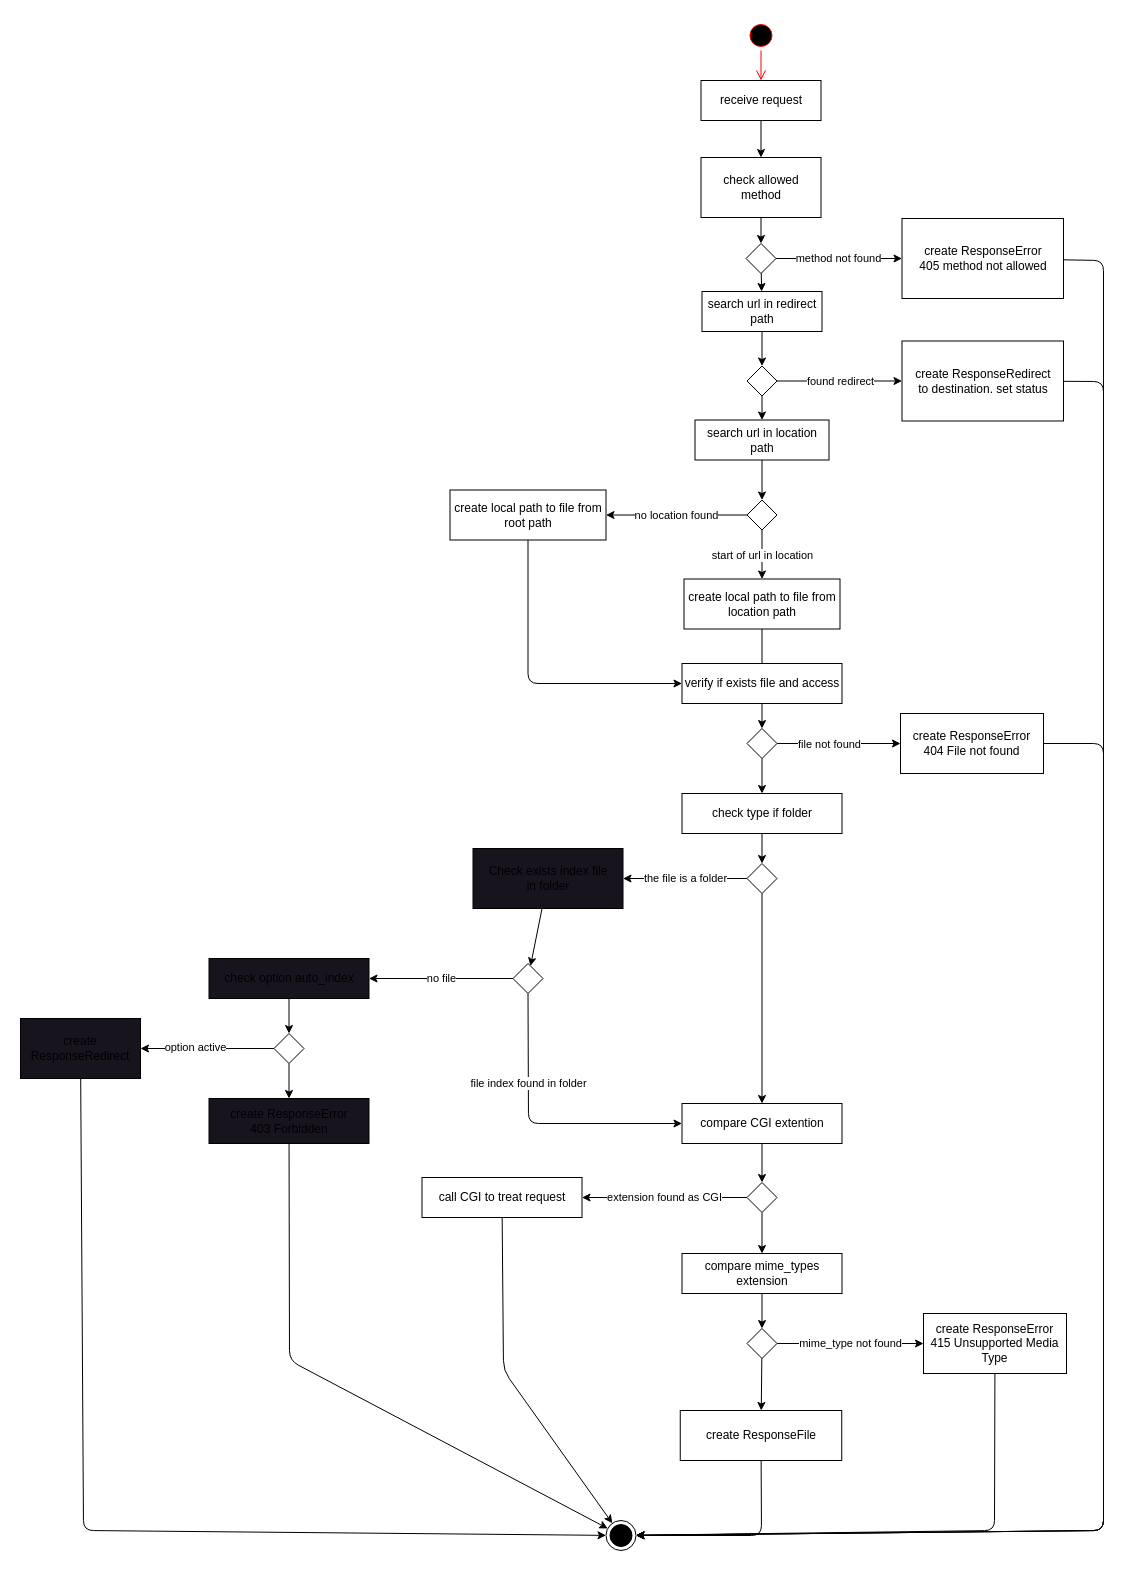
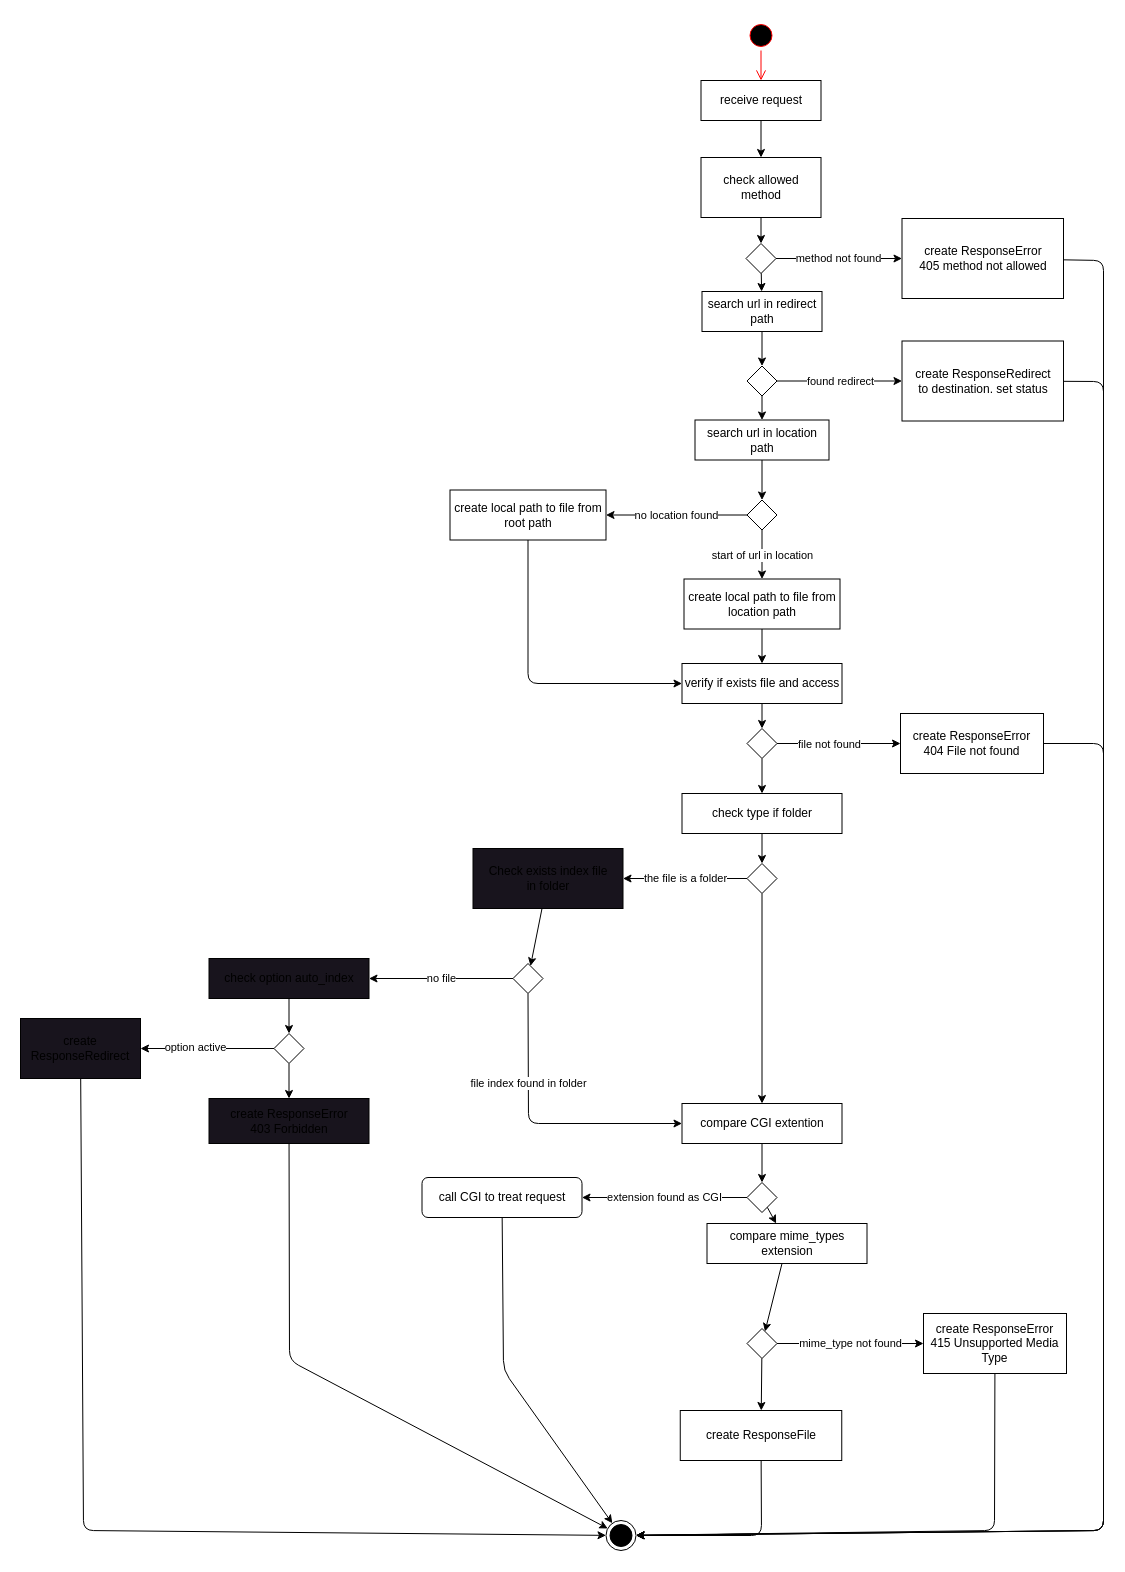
(762, 657) -> (762, 655)
(502, 1198) -> (502, 1198)
(762, 1274) -> (787, 1244)
